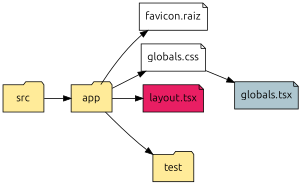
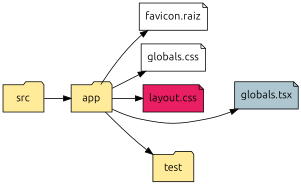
(216, 75) -> (171, 123)
(173, 98) -> (173, 98)
